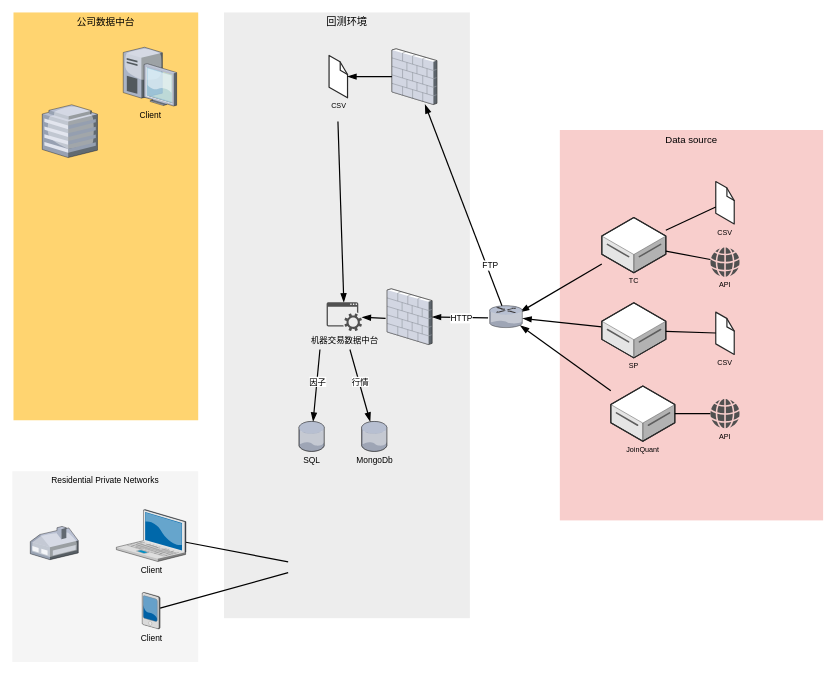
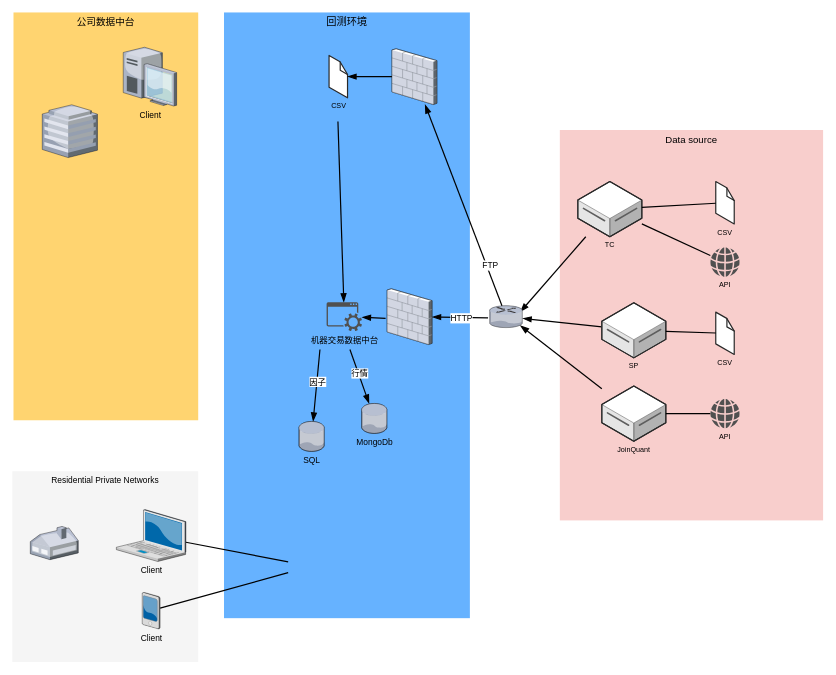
(347, 22) -> (347, 22)
(634, 245) -> (610, 209)
(643, 414) -> (634, 414)
(375, 437) -> (375, 419)
